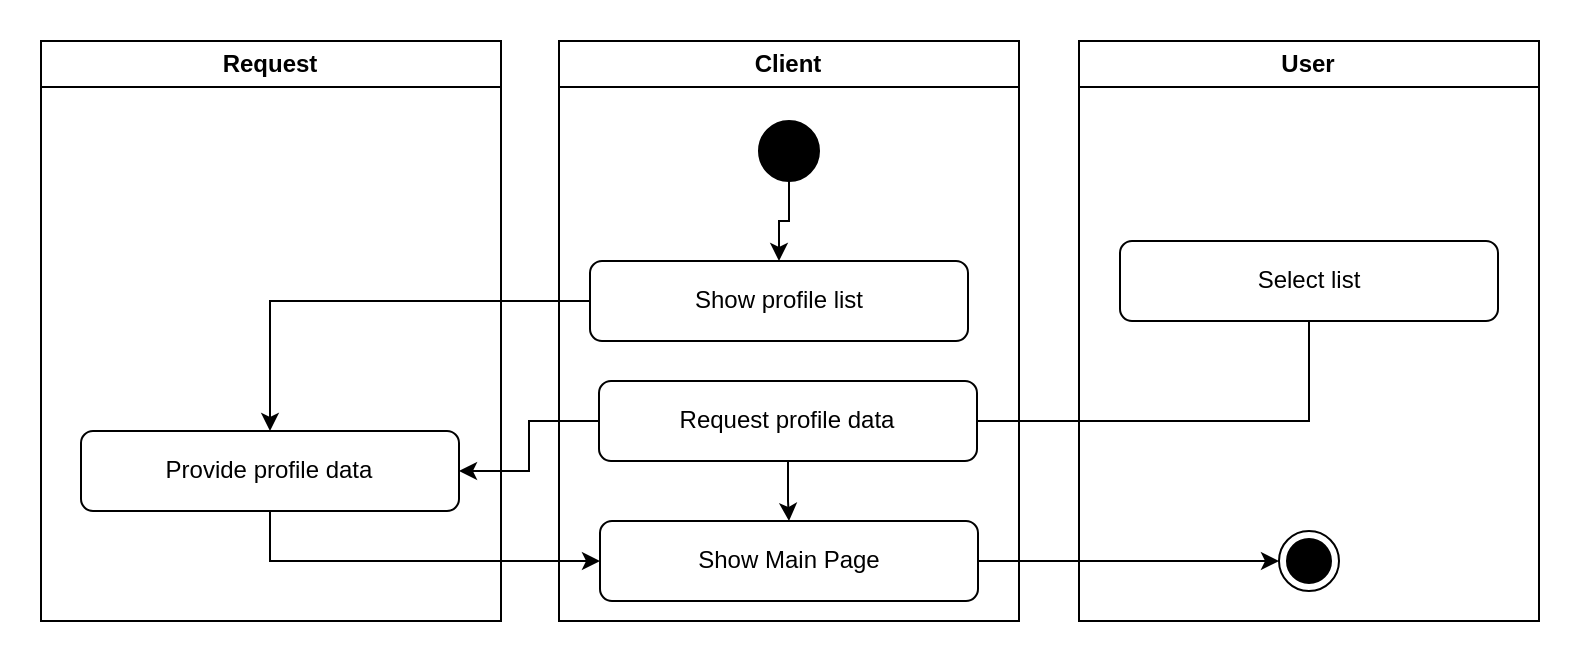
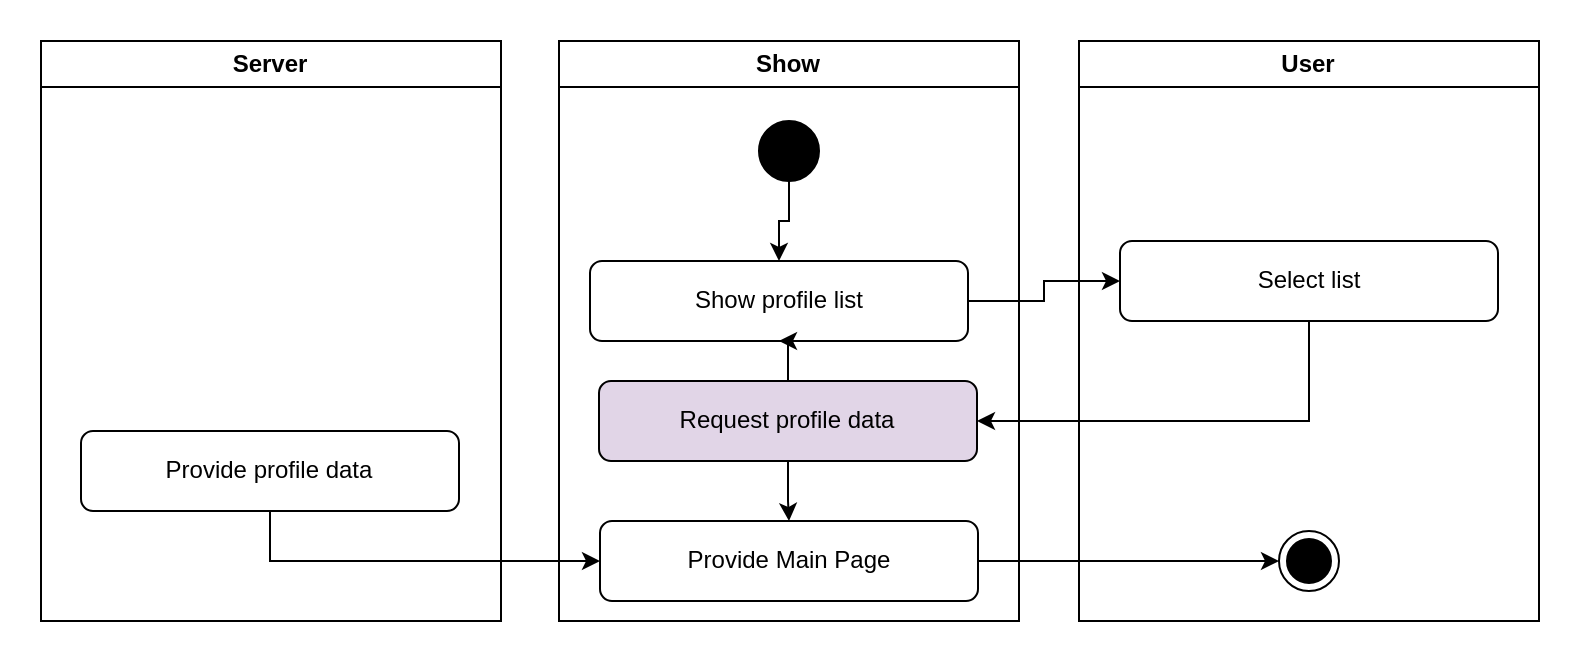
(271, 65) -> (271, 65)
(789, 65) -> (789, 65)
(372, 301) -> (1044, 298)
(788, 421) -> (788, 421)
(986, 421) -> (992, 421)
(529, 439) -> (788, 360)
(790, 561) -> (790, 561)
